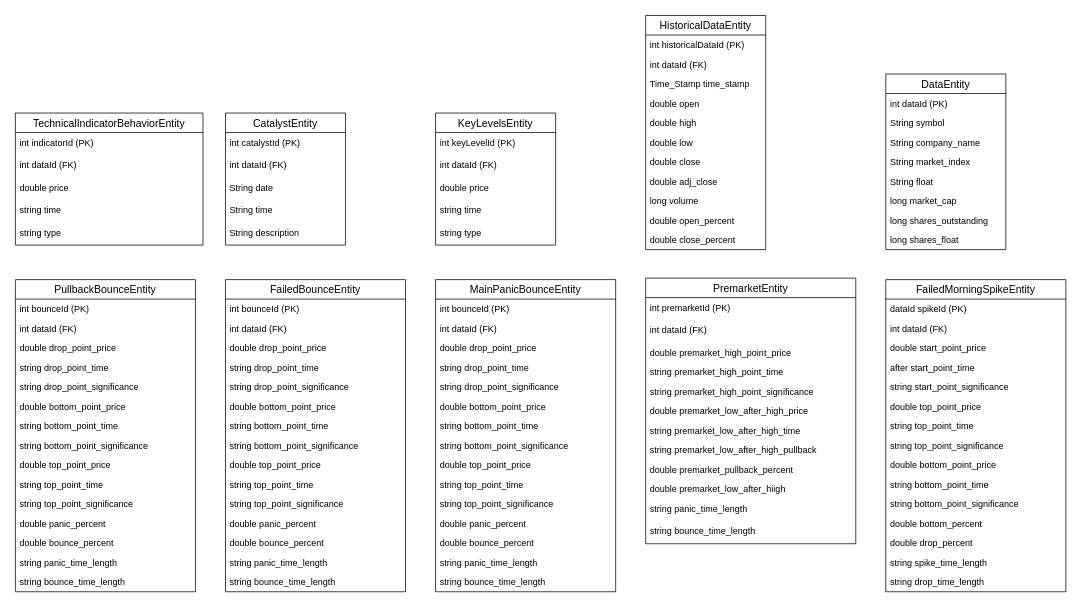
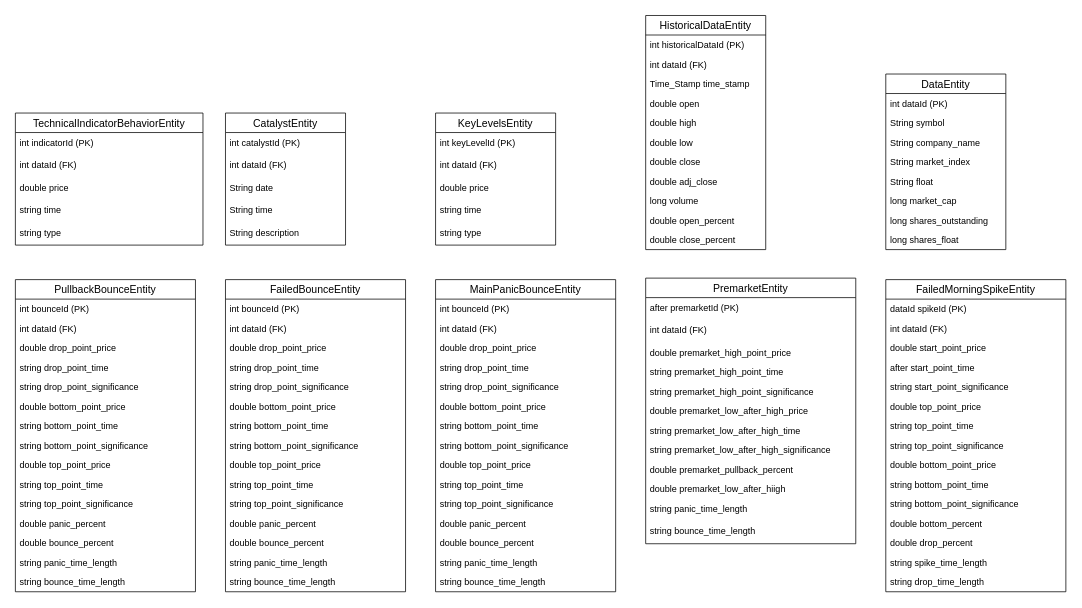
(696, 308) -> (703, 308)
(743, 450) -> (752, 450)
